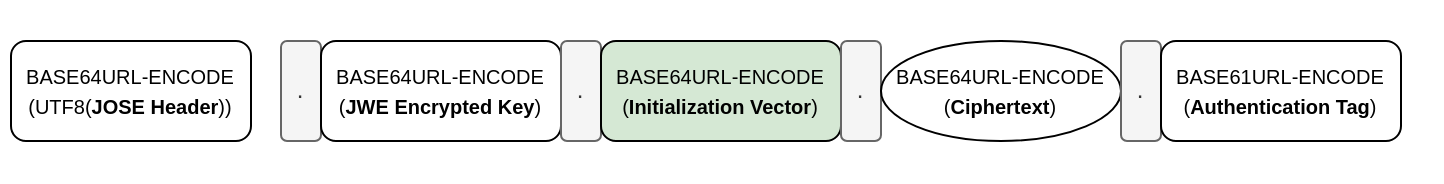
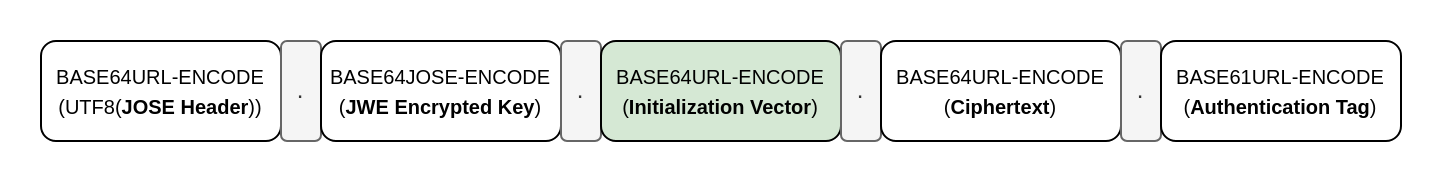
(131, 91) -> (161, 91)
(441, 91) -> (441, 91)
(1001, 91) -> (1001, 91)
